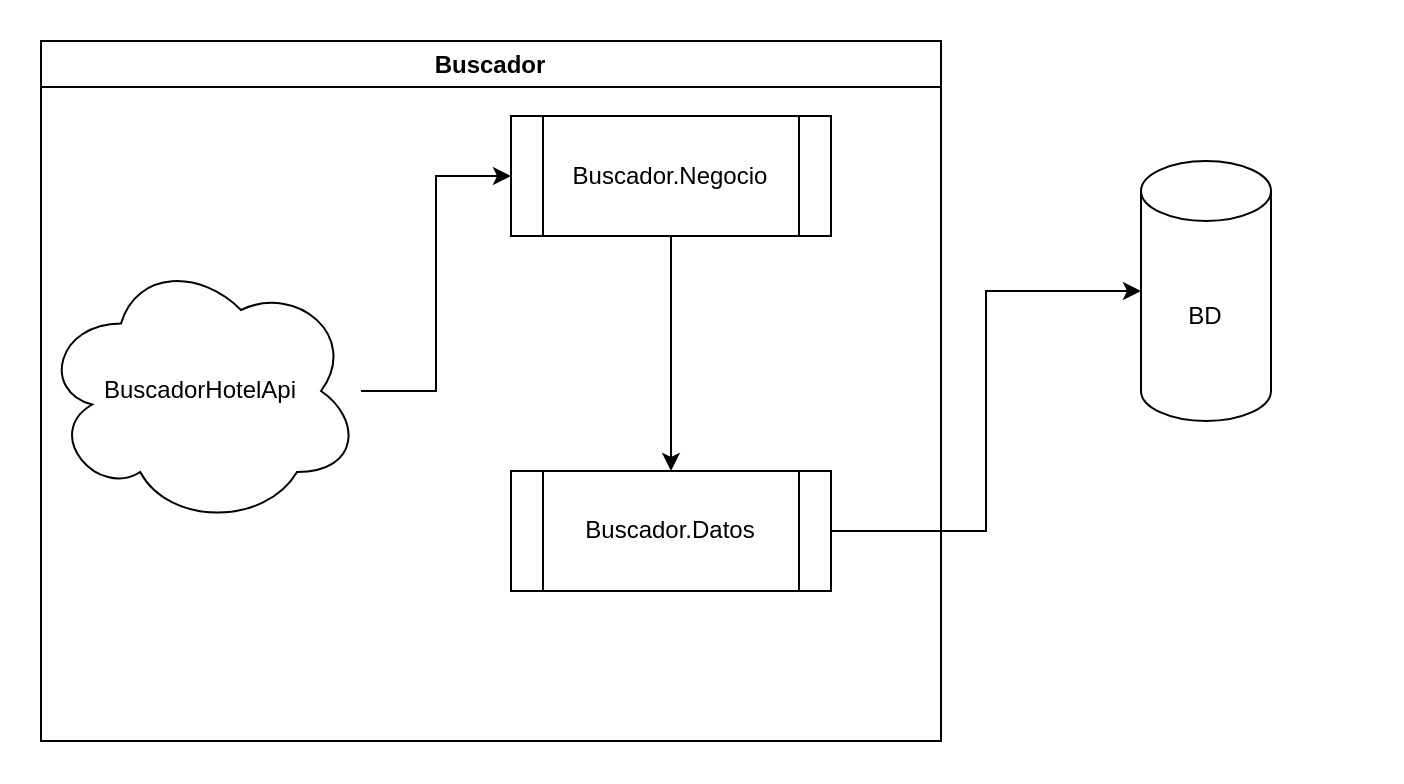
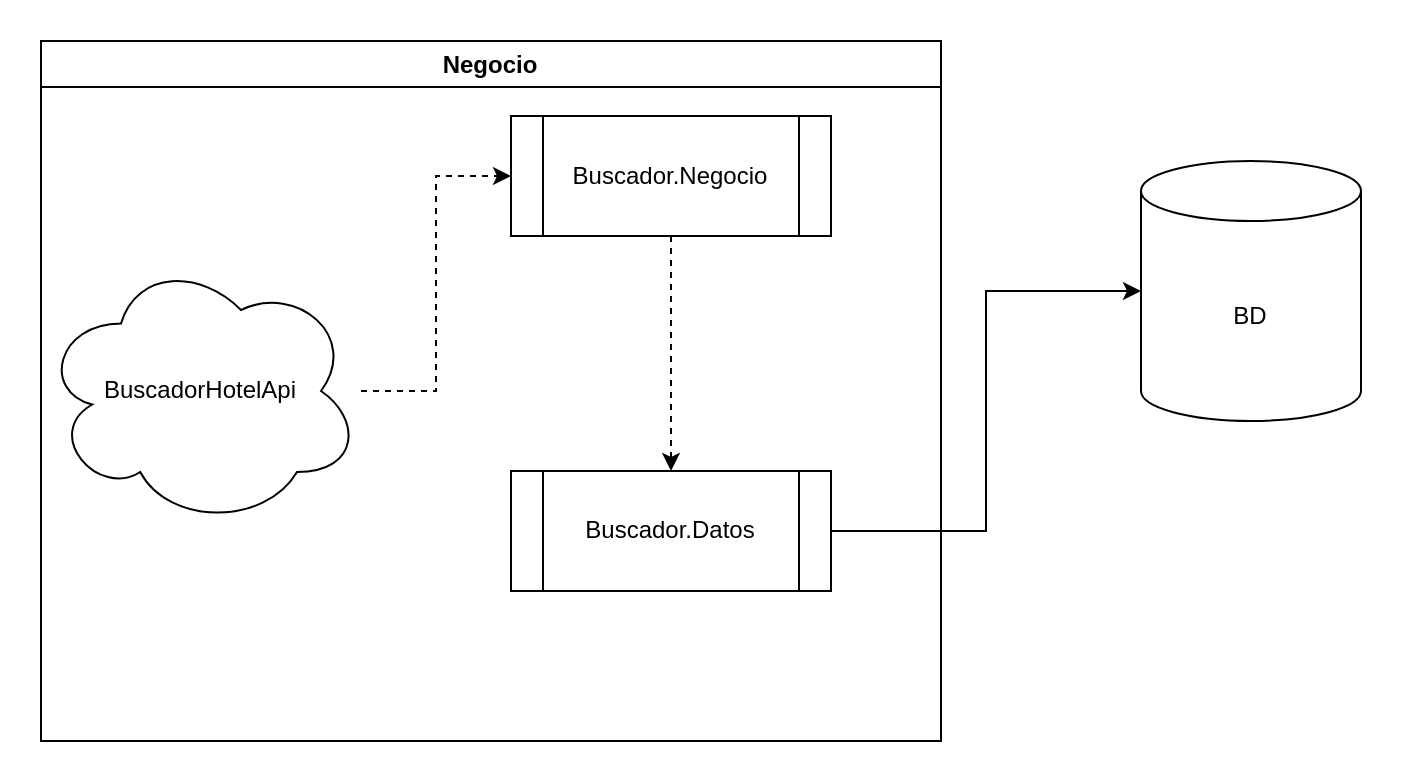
(490, 65) -> (490, 65)
(436, 290) -> (436, 290)
(1206, 291) -> (1251, 291)
(671, 345) -> (671, 345)
